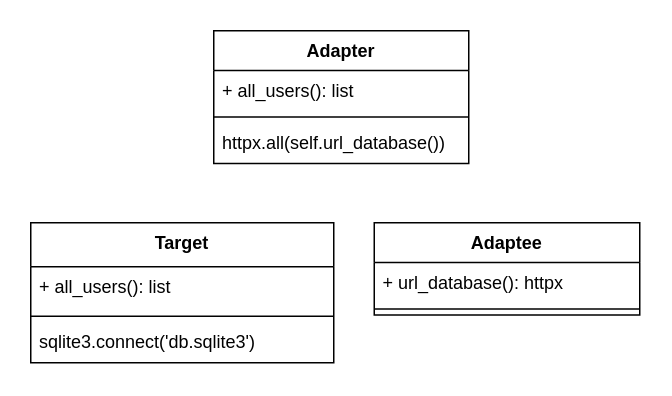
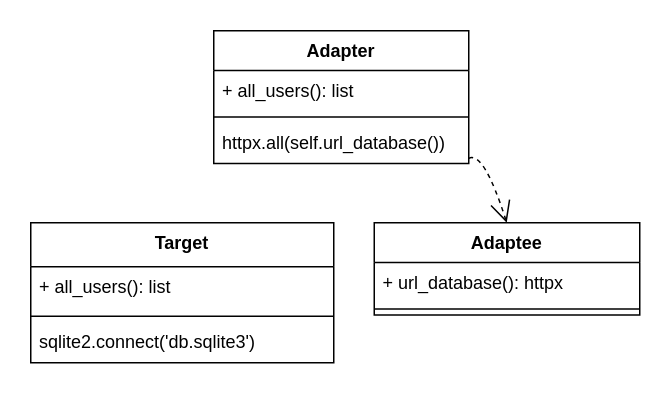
none -> (493, 184)
(166, 342) -> (166, 342)
